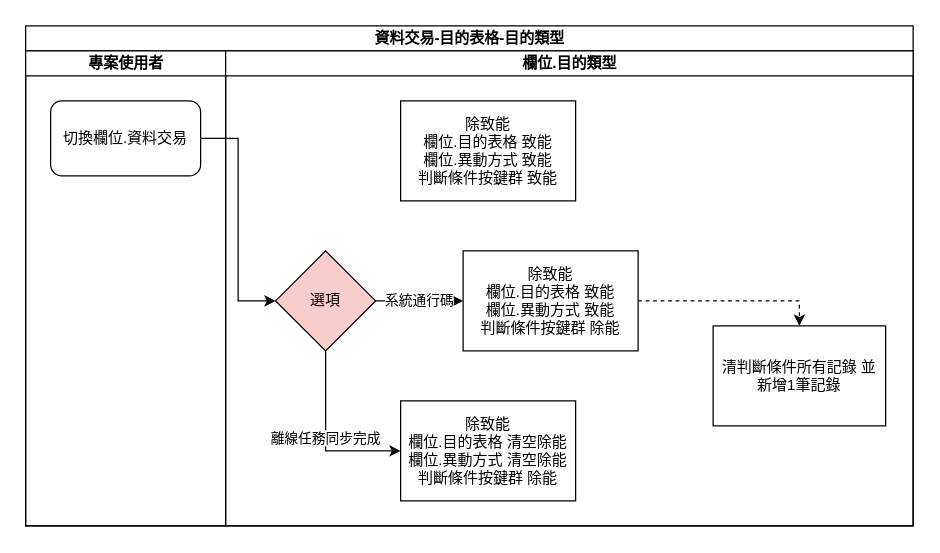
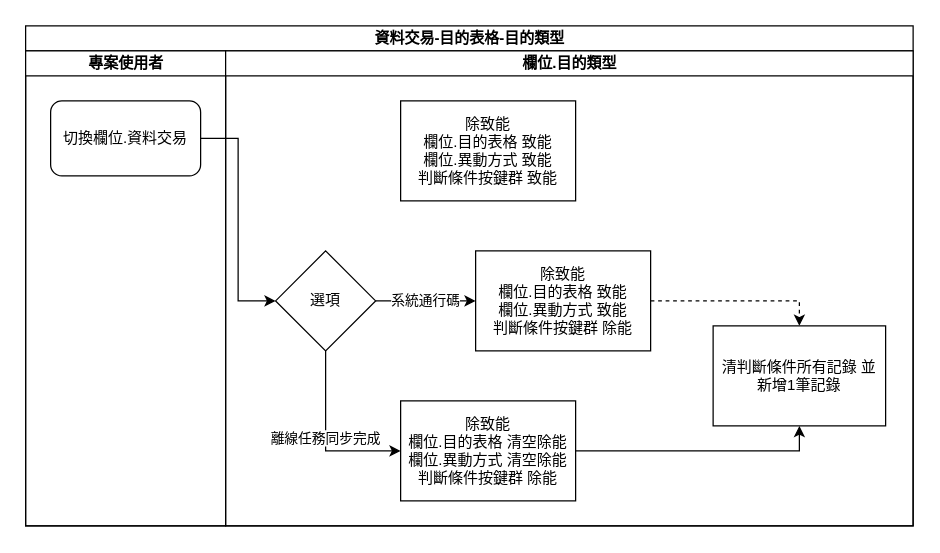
(326, 301) -> (326, 301)
(551, 301) -> (563, 301)
none -> (696, 451)
